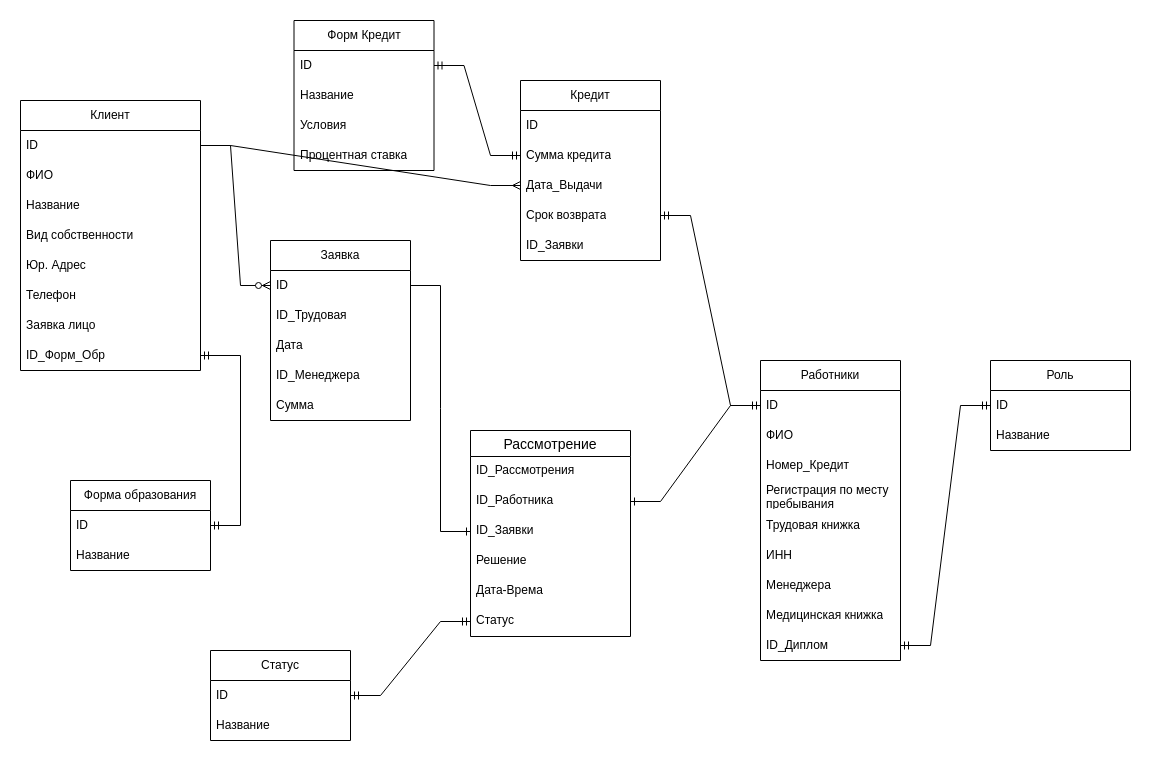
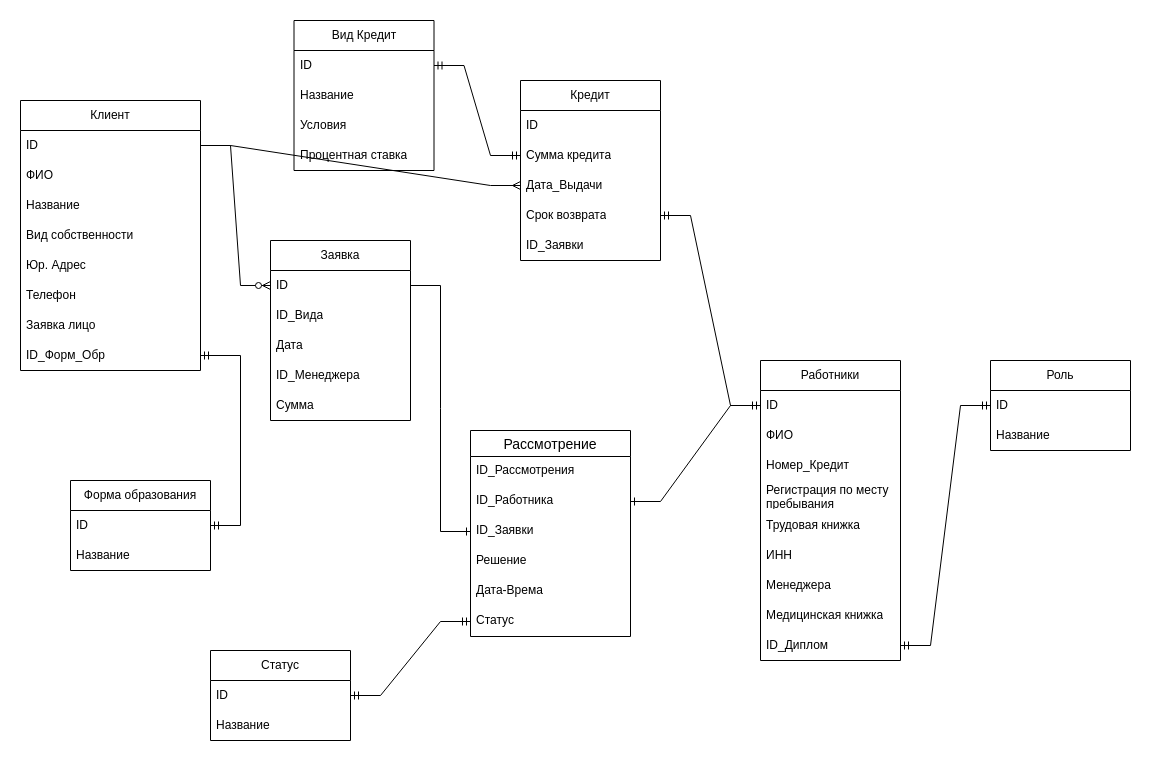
(365, 36) -> (365, 36)
(313, 316) -> (300, 316)
